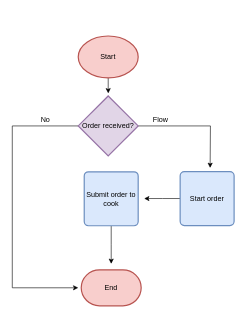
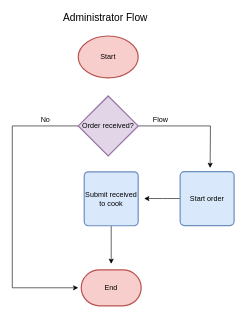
none -> (105, 18)
(108, 88) -> none
(111, 199) -> (111, 199)
